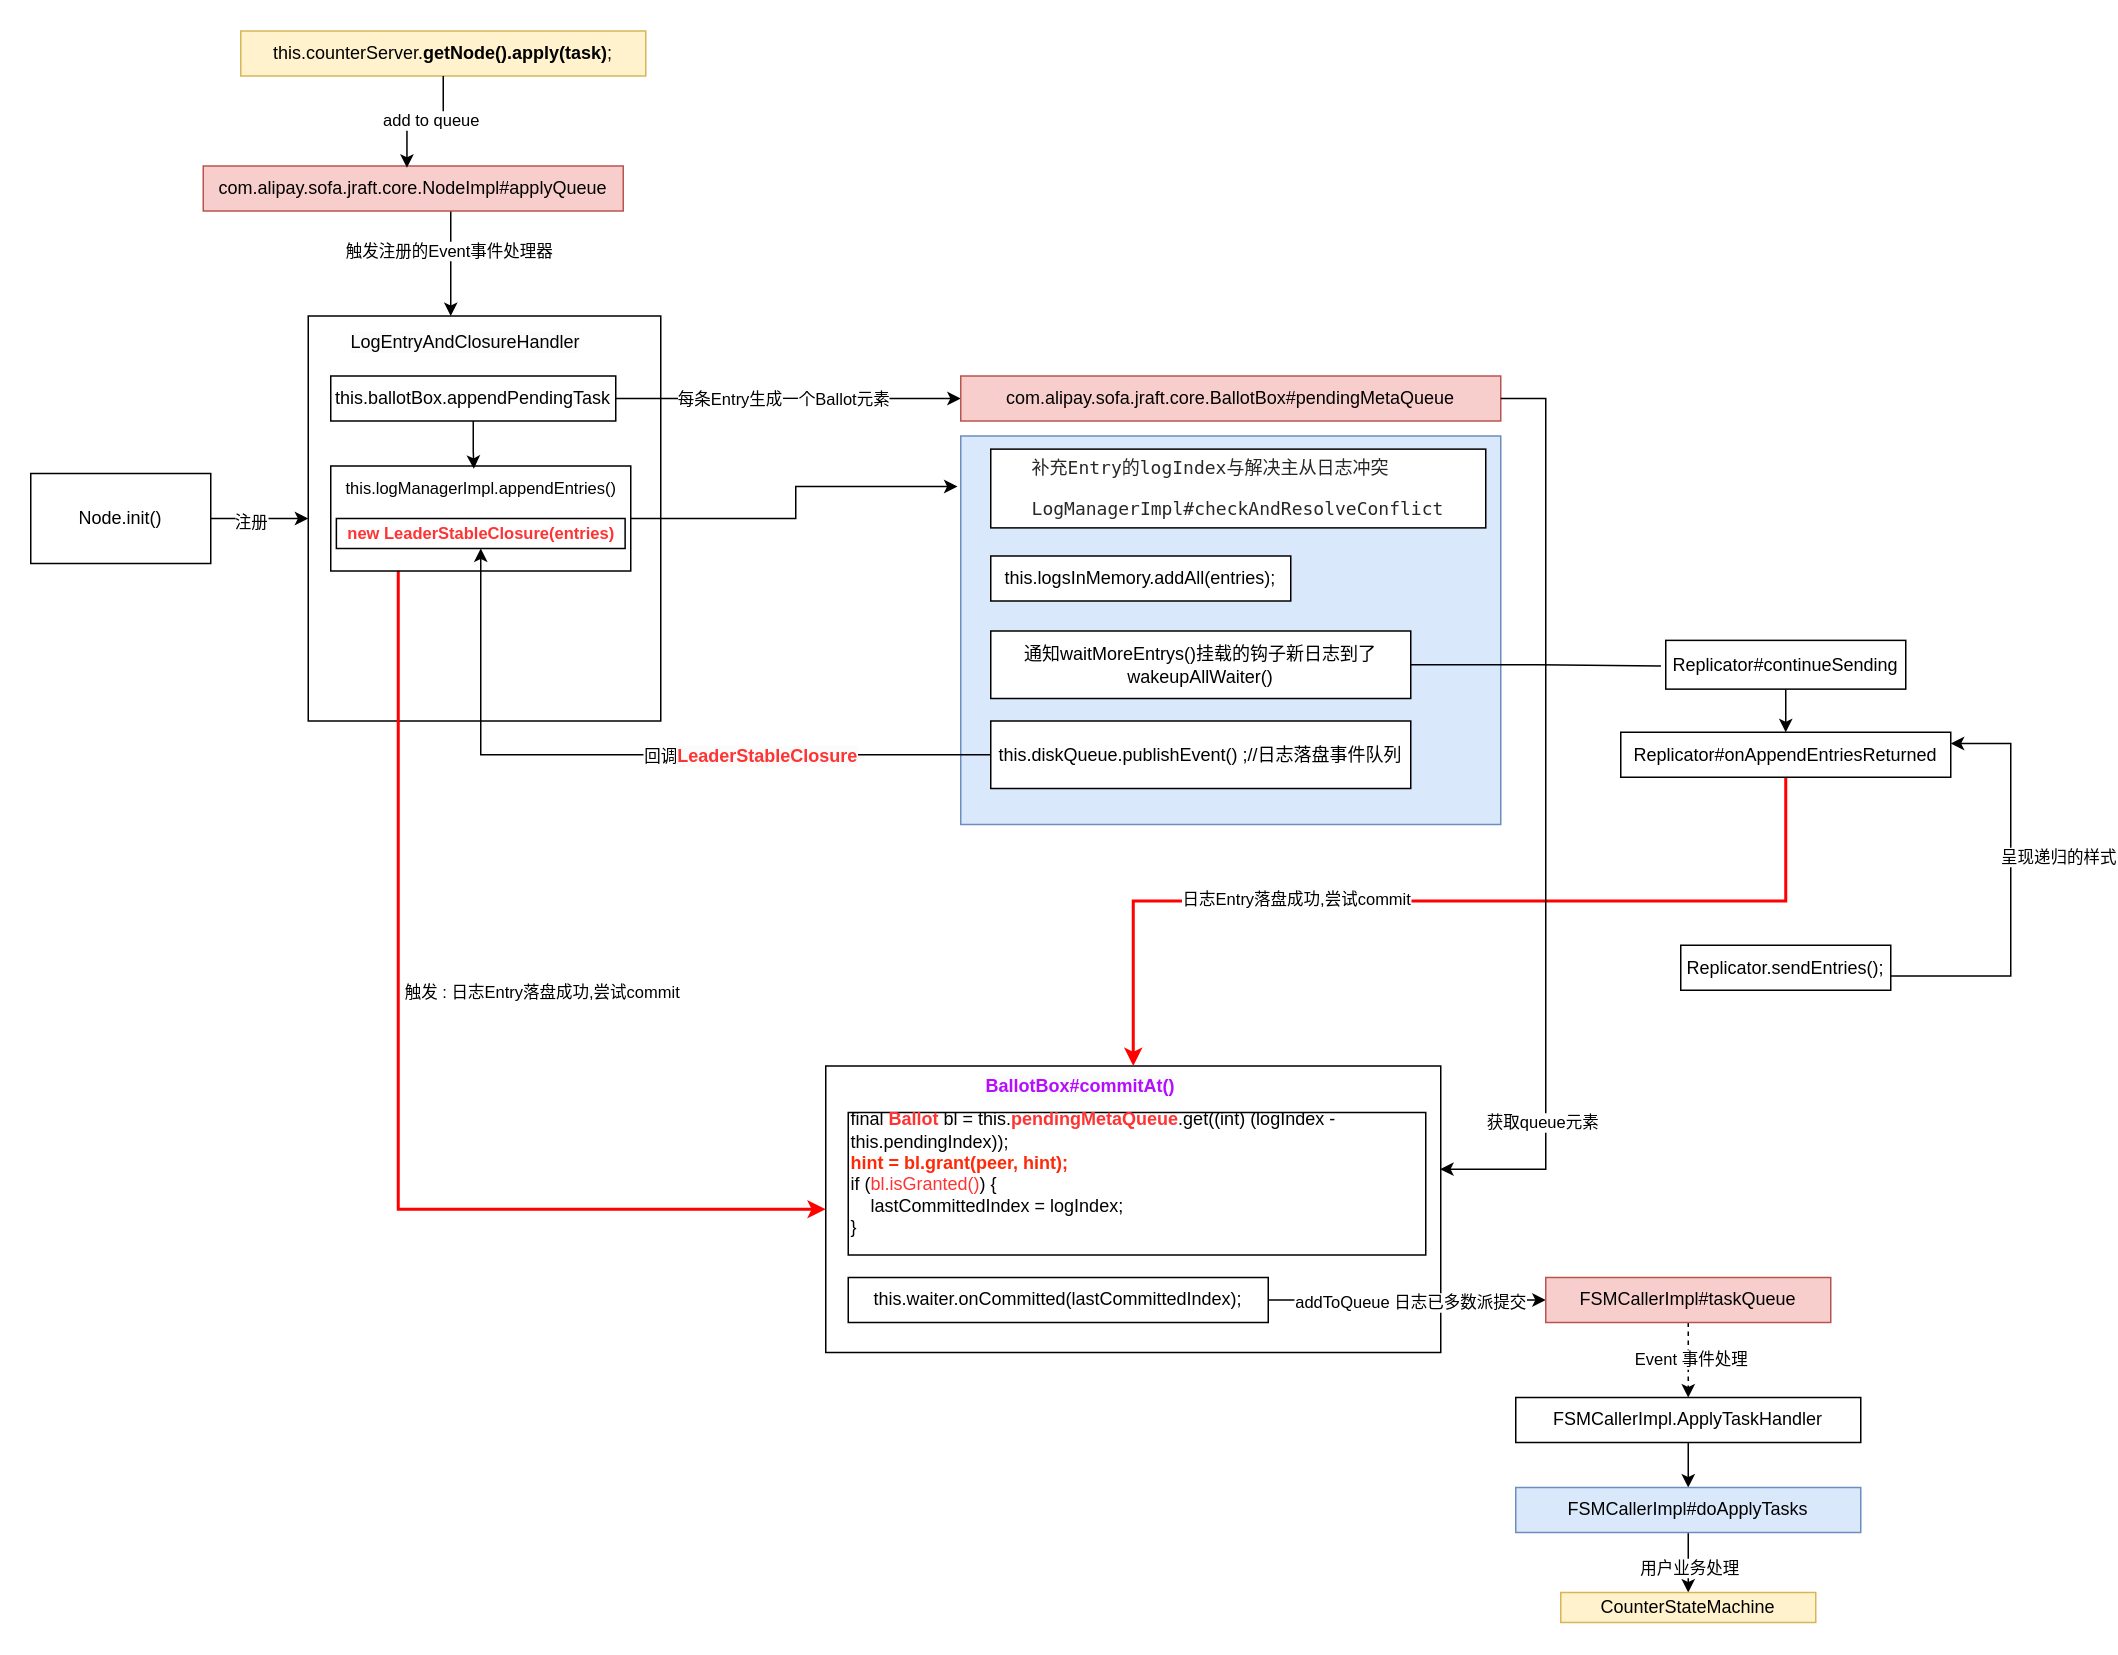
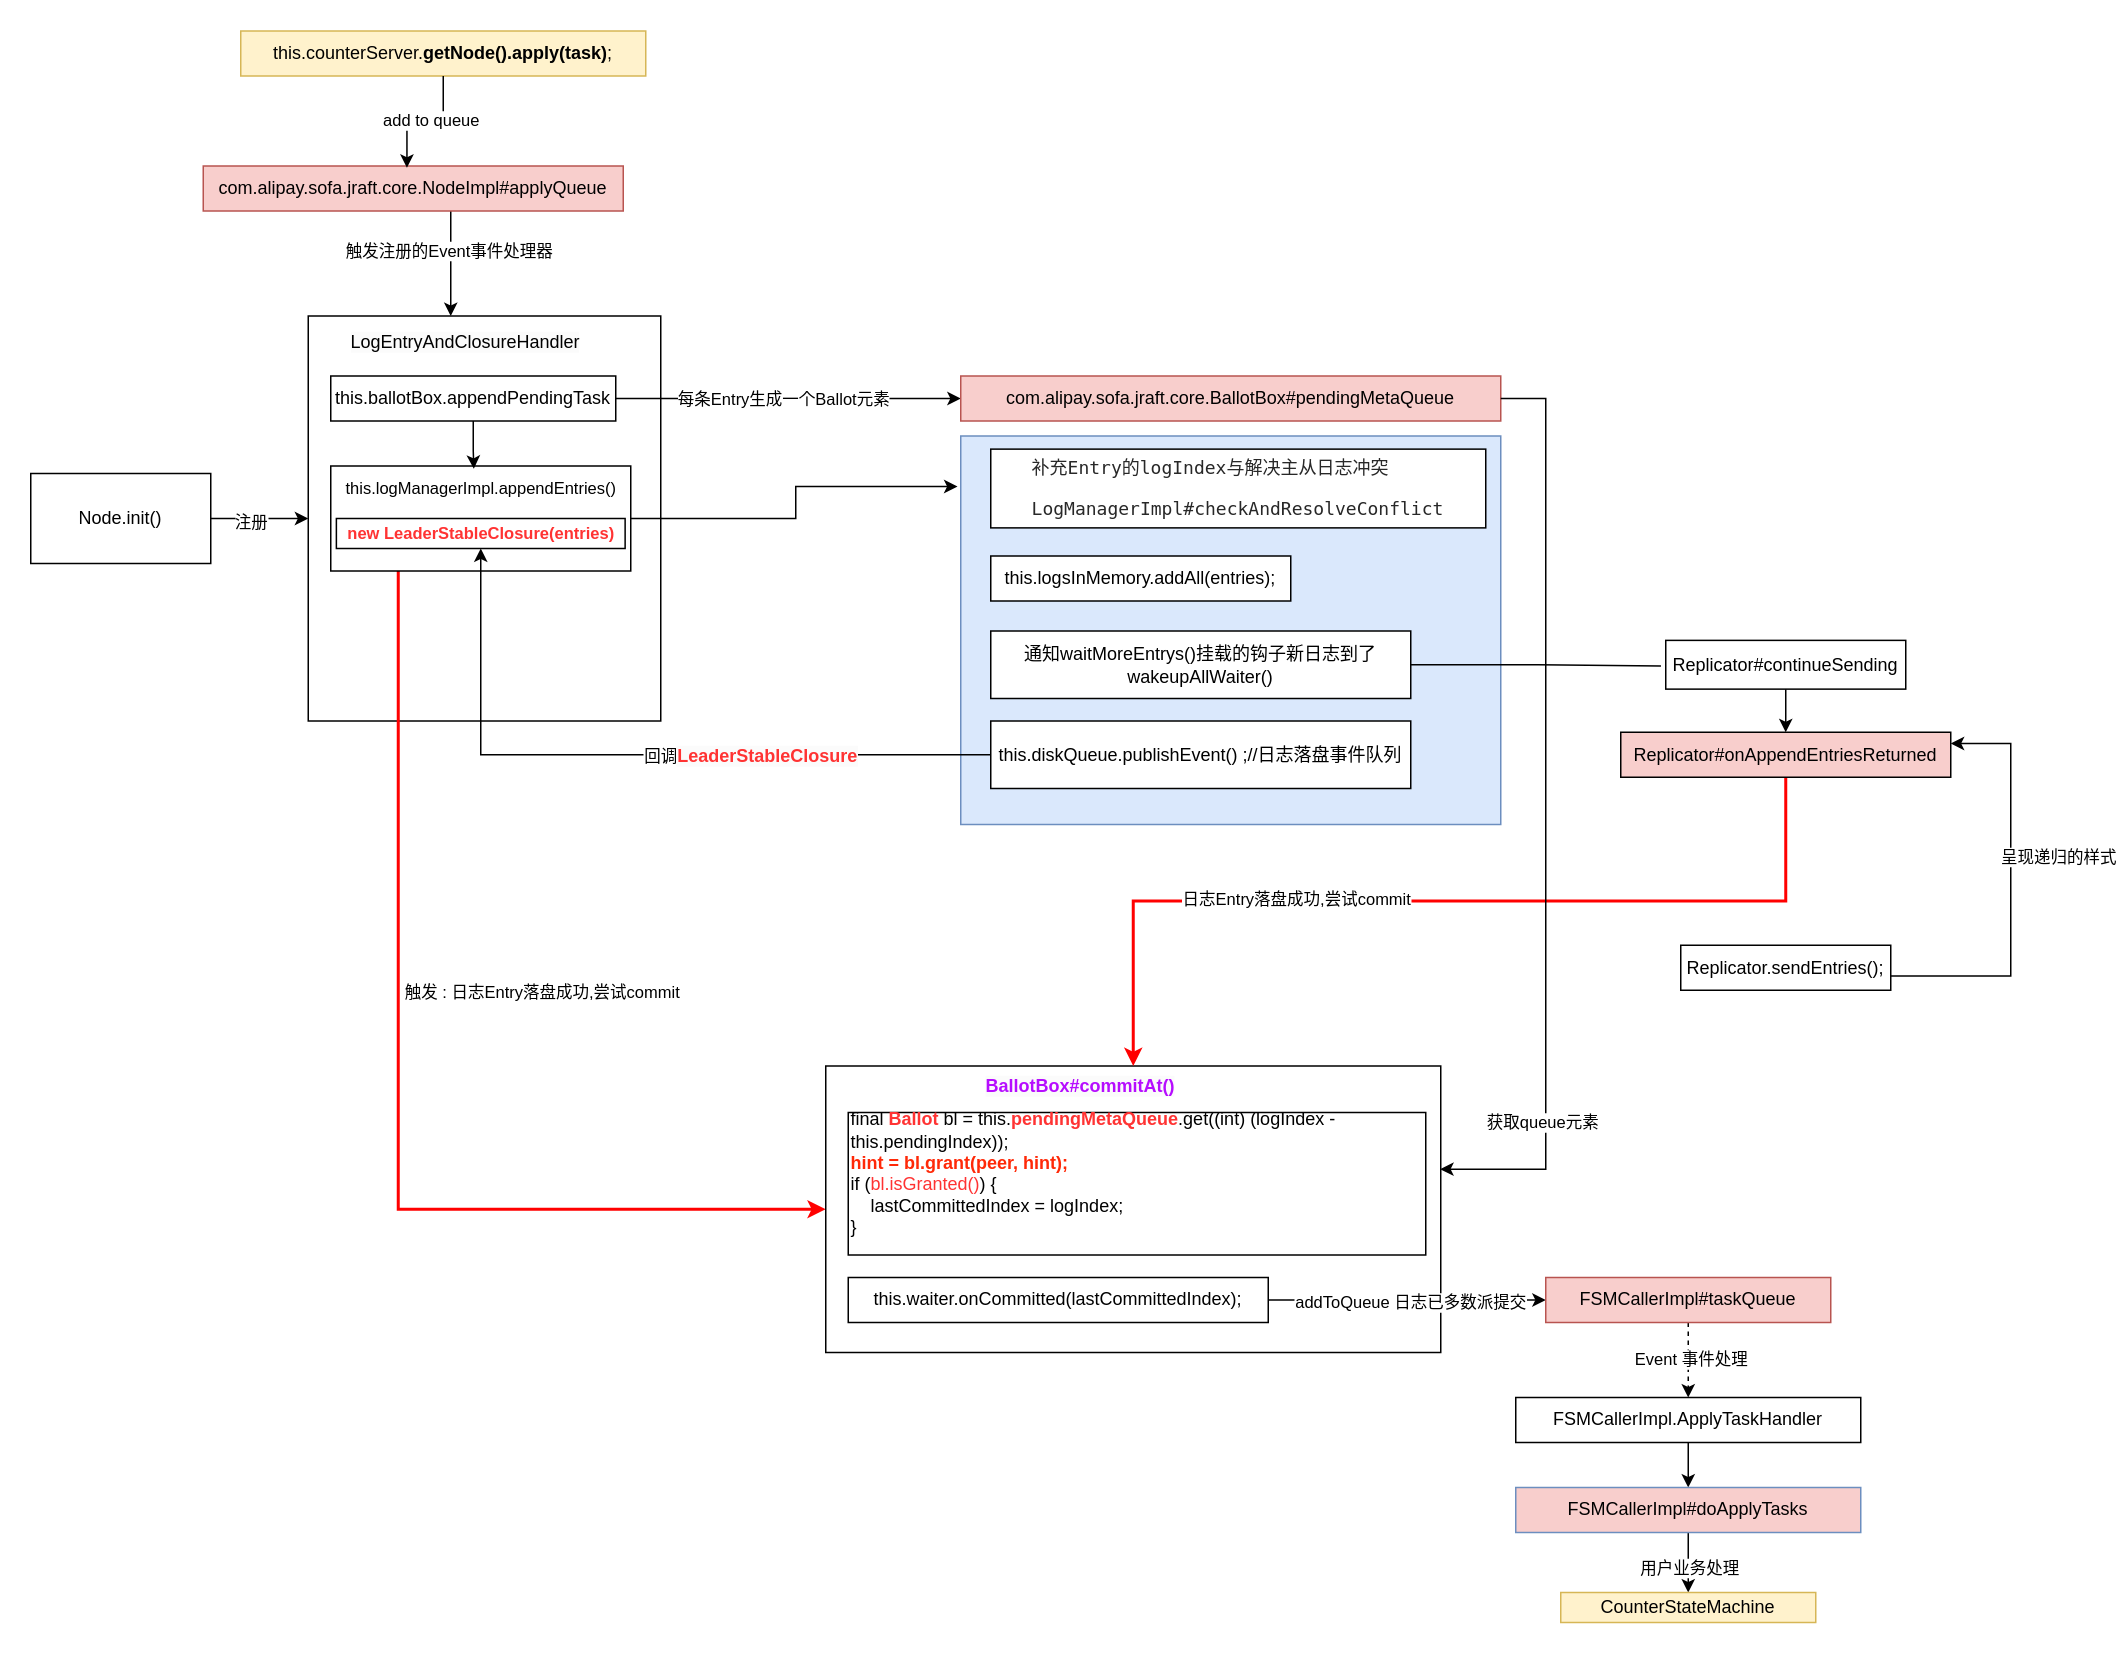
(1786, 755) -> (1786, 755)
(1688, 1510) -> (1688, 1510)
